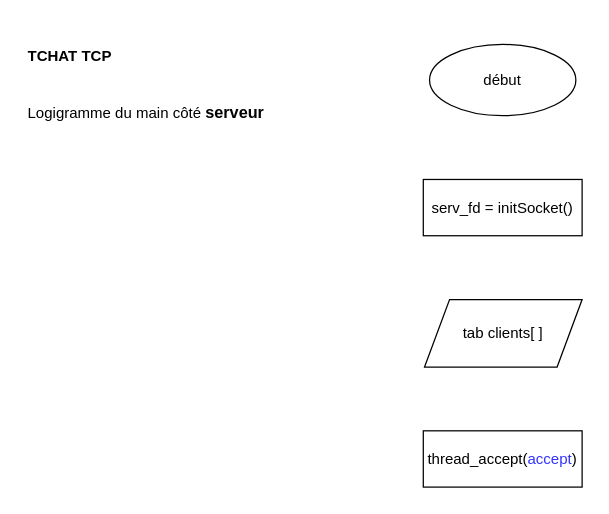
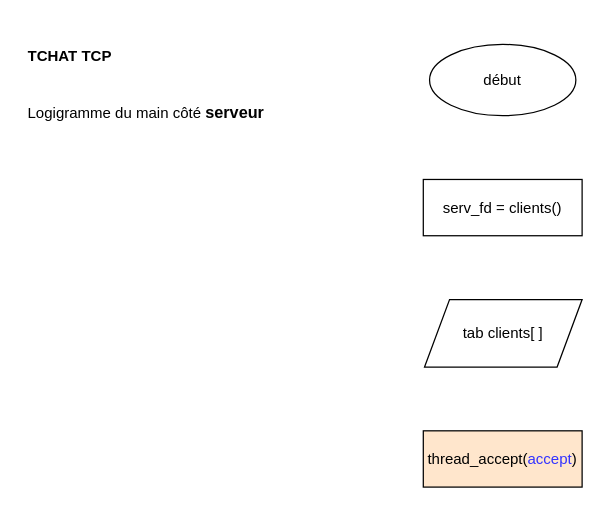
(503, 208) -> (503, 208)
(503, 459) -> (503, 459)
